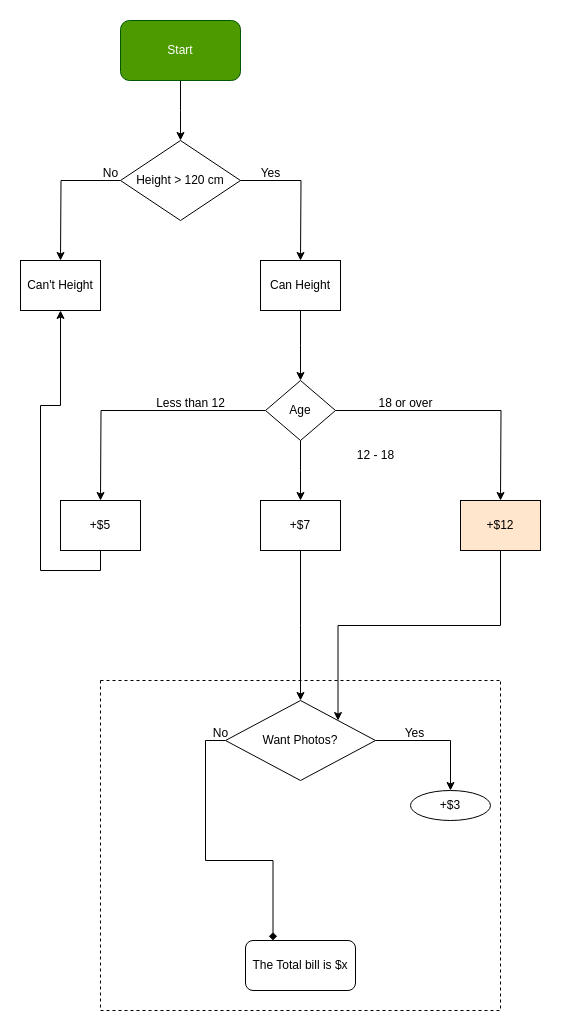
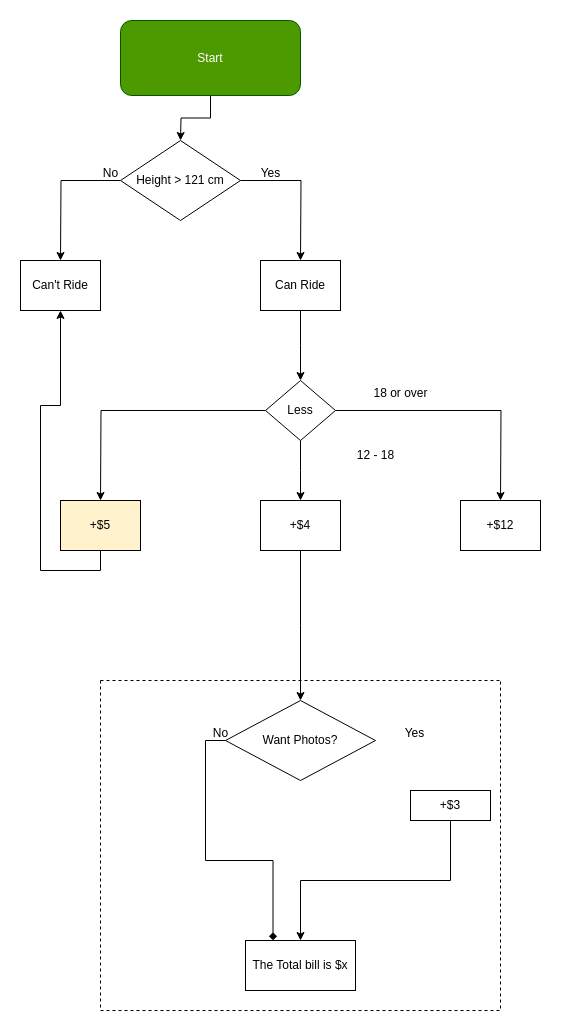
(181, 51) -> (211, 58)
(181, 181) -> (181, 181)
(61, 286) -> (61, 286)
(301, 286) -> (301, 286)
(191, 404) -> none
(406, 404) -> (401, 394)
(301, 411) -> (301, 411)
(101, 526) -> (101, 526)
(301, 526) -> (301, 526)
(501, 526) -> (501, 526)
(413, 626) -> none
(435, 741) -> none
(451, 806) -> (451, 806)
none -> (380, 881)
(301, 966) -> (301, 966)
